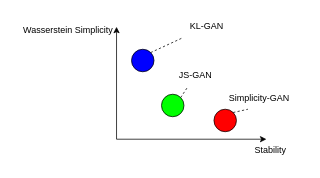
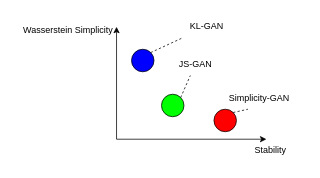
(195, 75) -> (195, 64)
